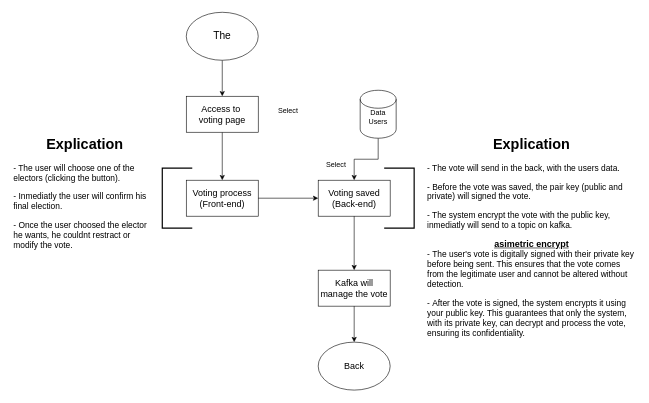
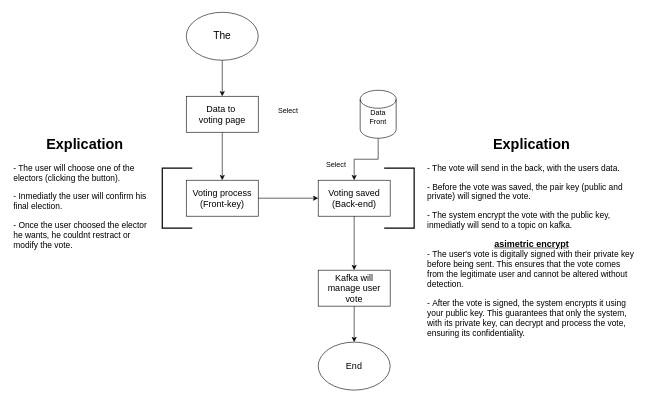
(222, 114) -> (222, 114)
(378, 117) -> (378, 117)
(222, 198) -> (222, 198)
(354, 288) -> (354, 288)
(354, 366) -> (354, 366)
